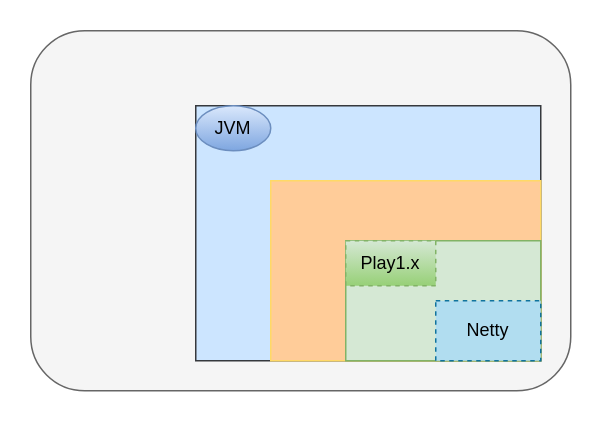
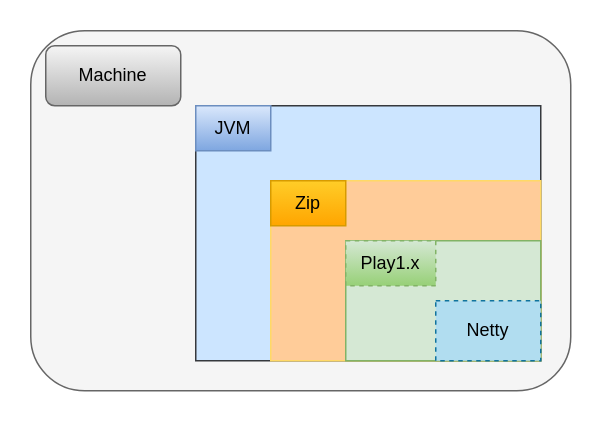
none -> (113, 76)
(233, 128) -> (233, 128)
none -> (308, 203)
